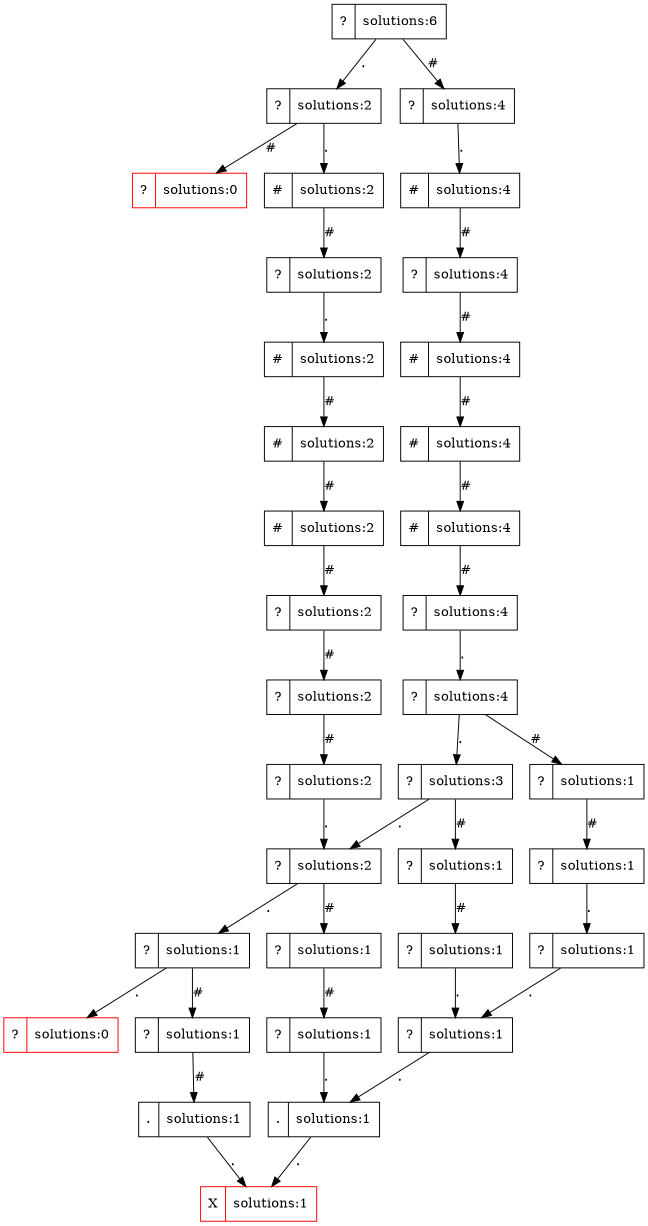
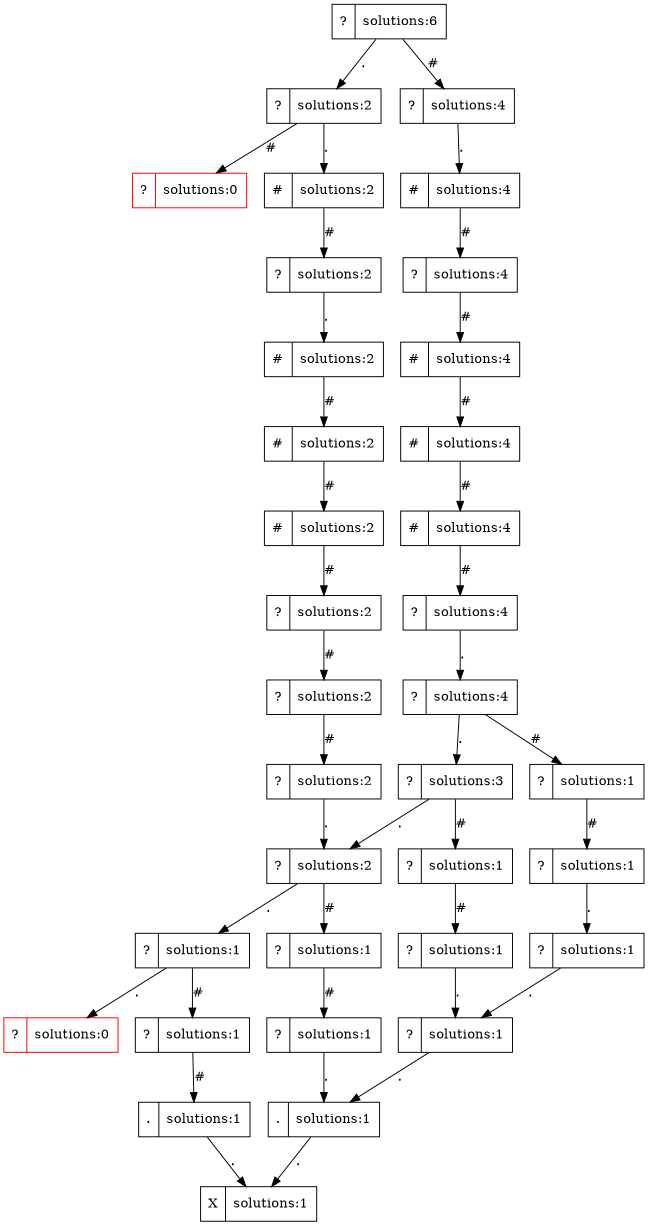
(259, 1204) -> (259, 1204)
